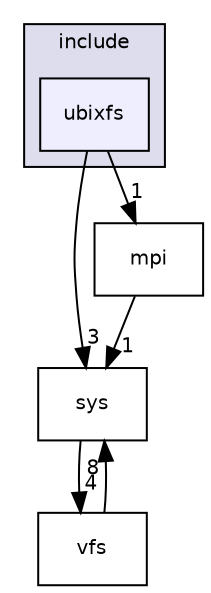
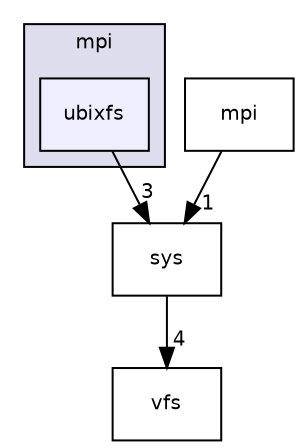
(95, 43) -> (95, 43)
(119, 179) -> none
(106, 487) -> none
